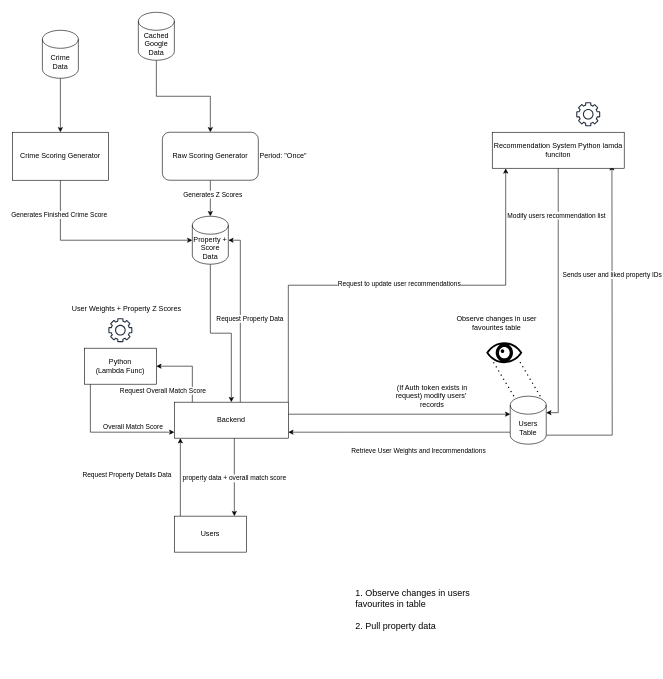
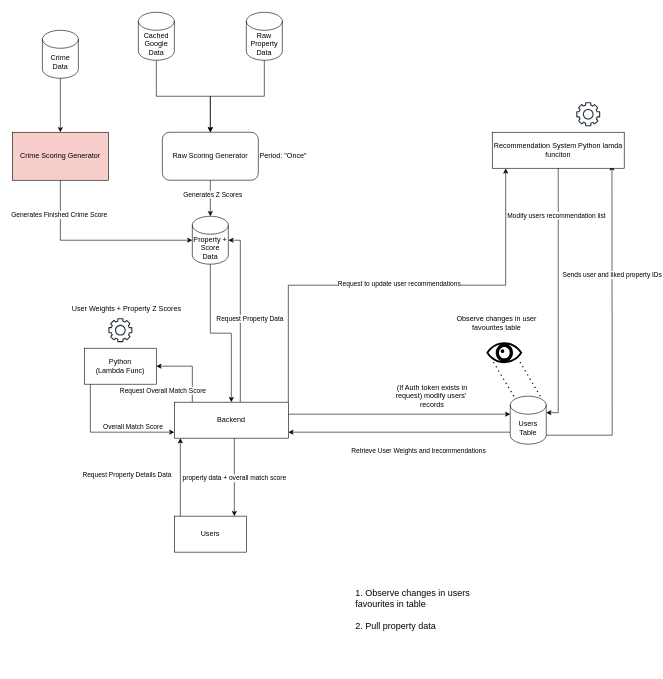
none -> (264, 36)
none -> (256, 96)
(60, 156) -> (60, 156)
